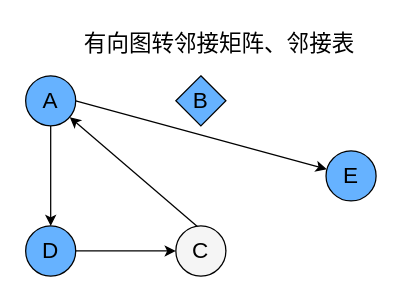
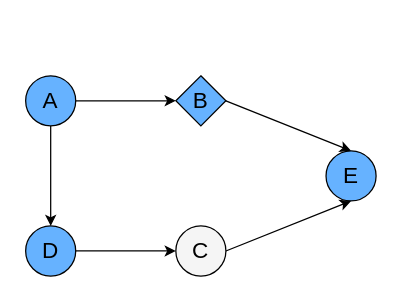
(219, 44) -> none
none -> (284, 124)
(197, 134) -> (122, 101)
(137, 175) -> (284, 227)
